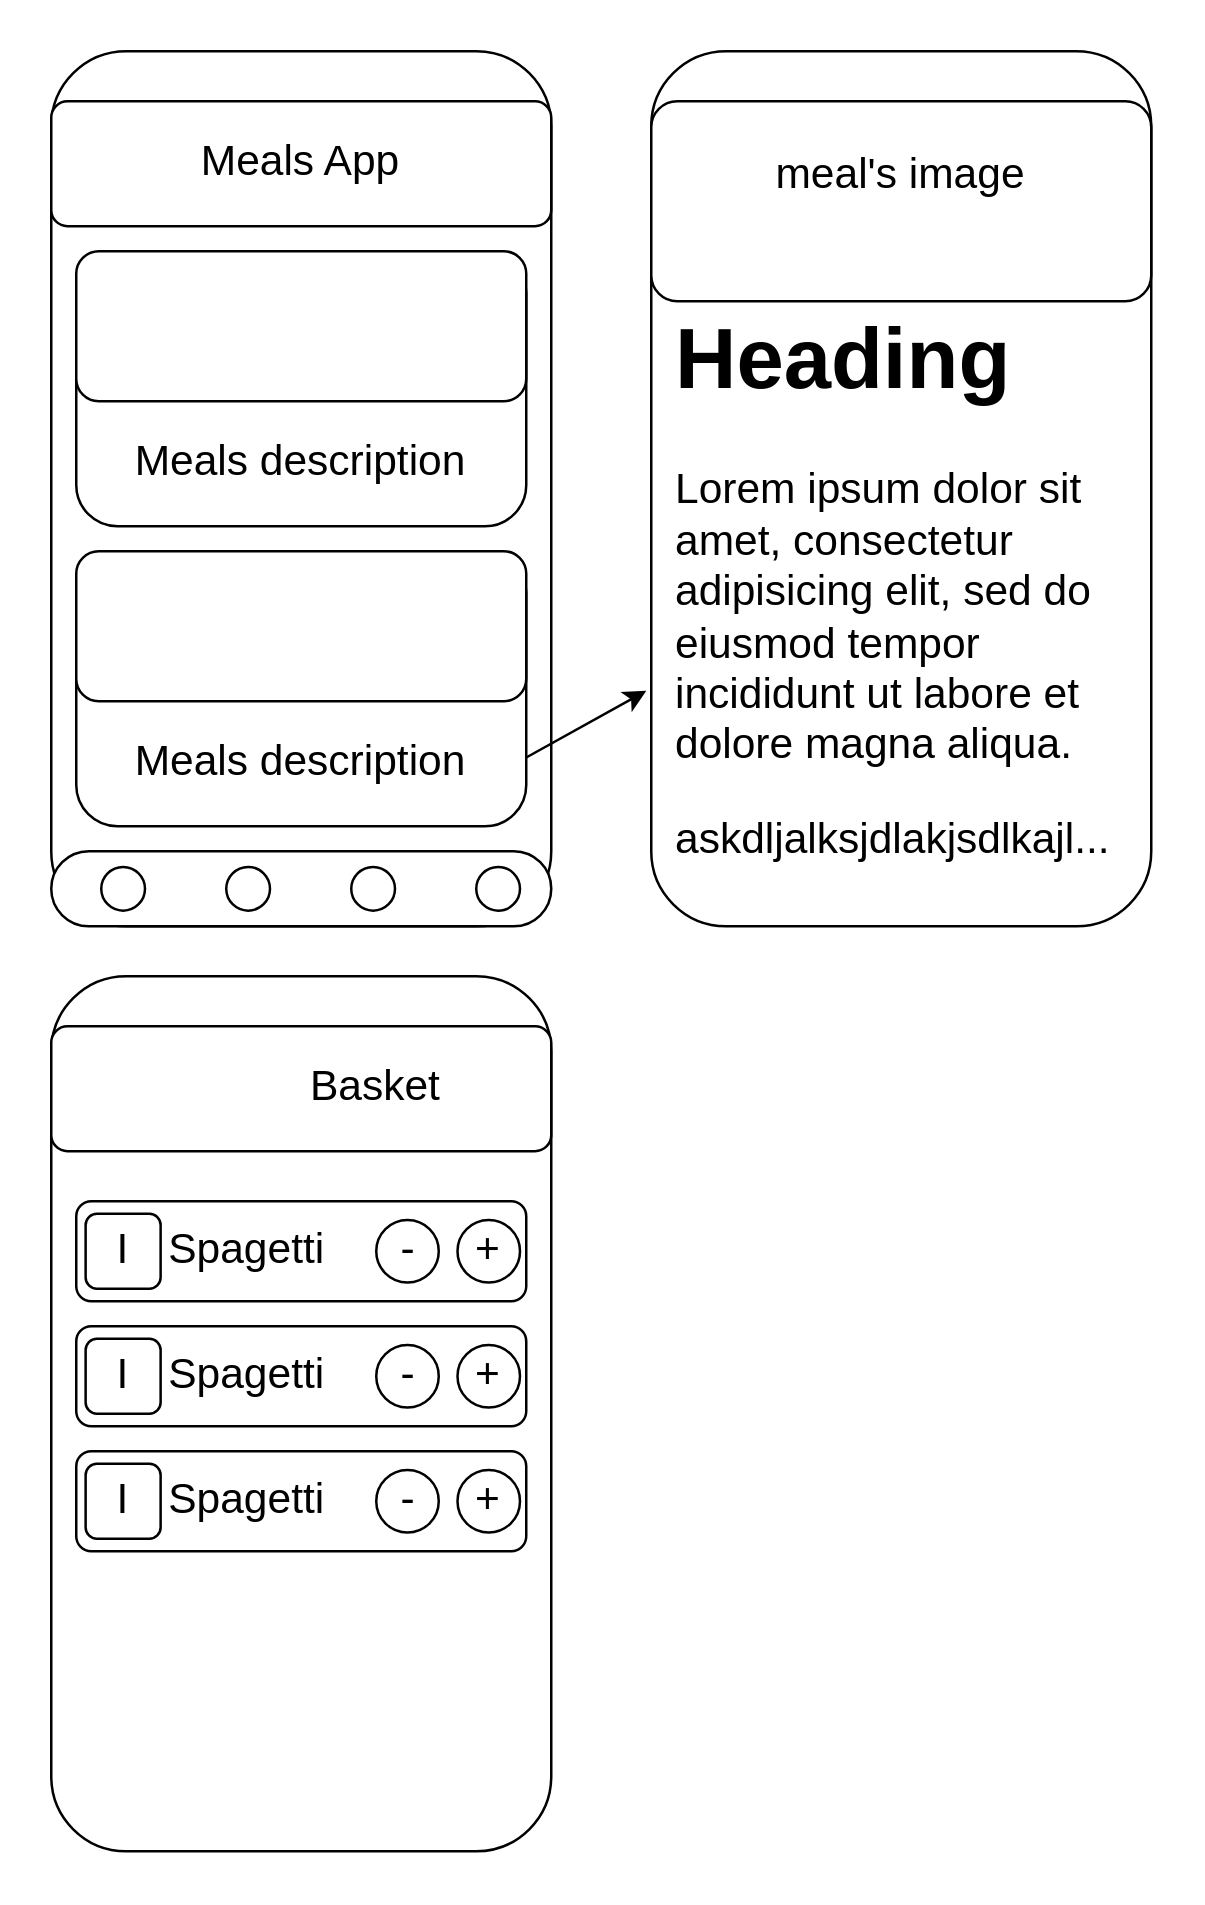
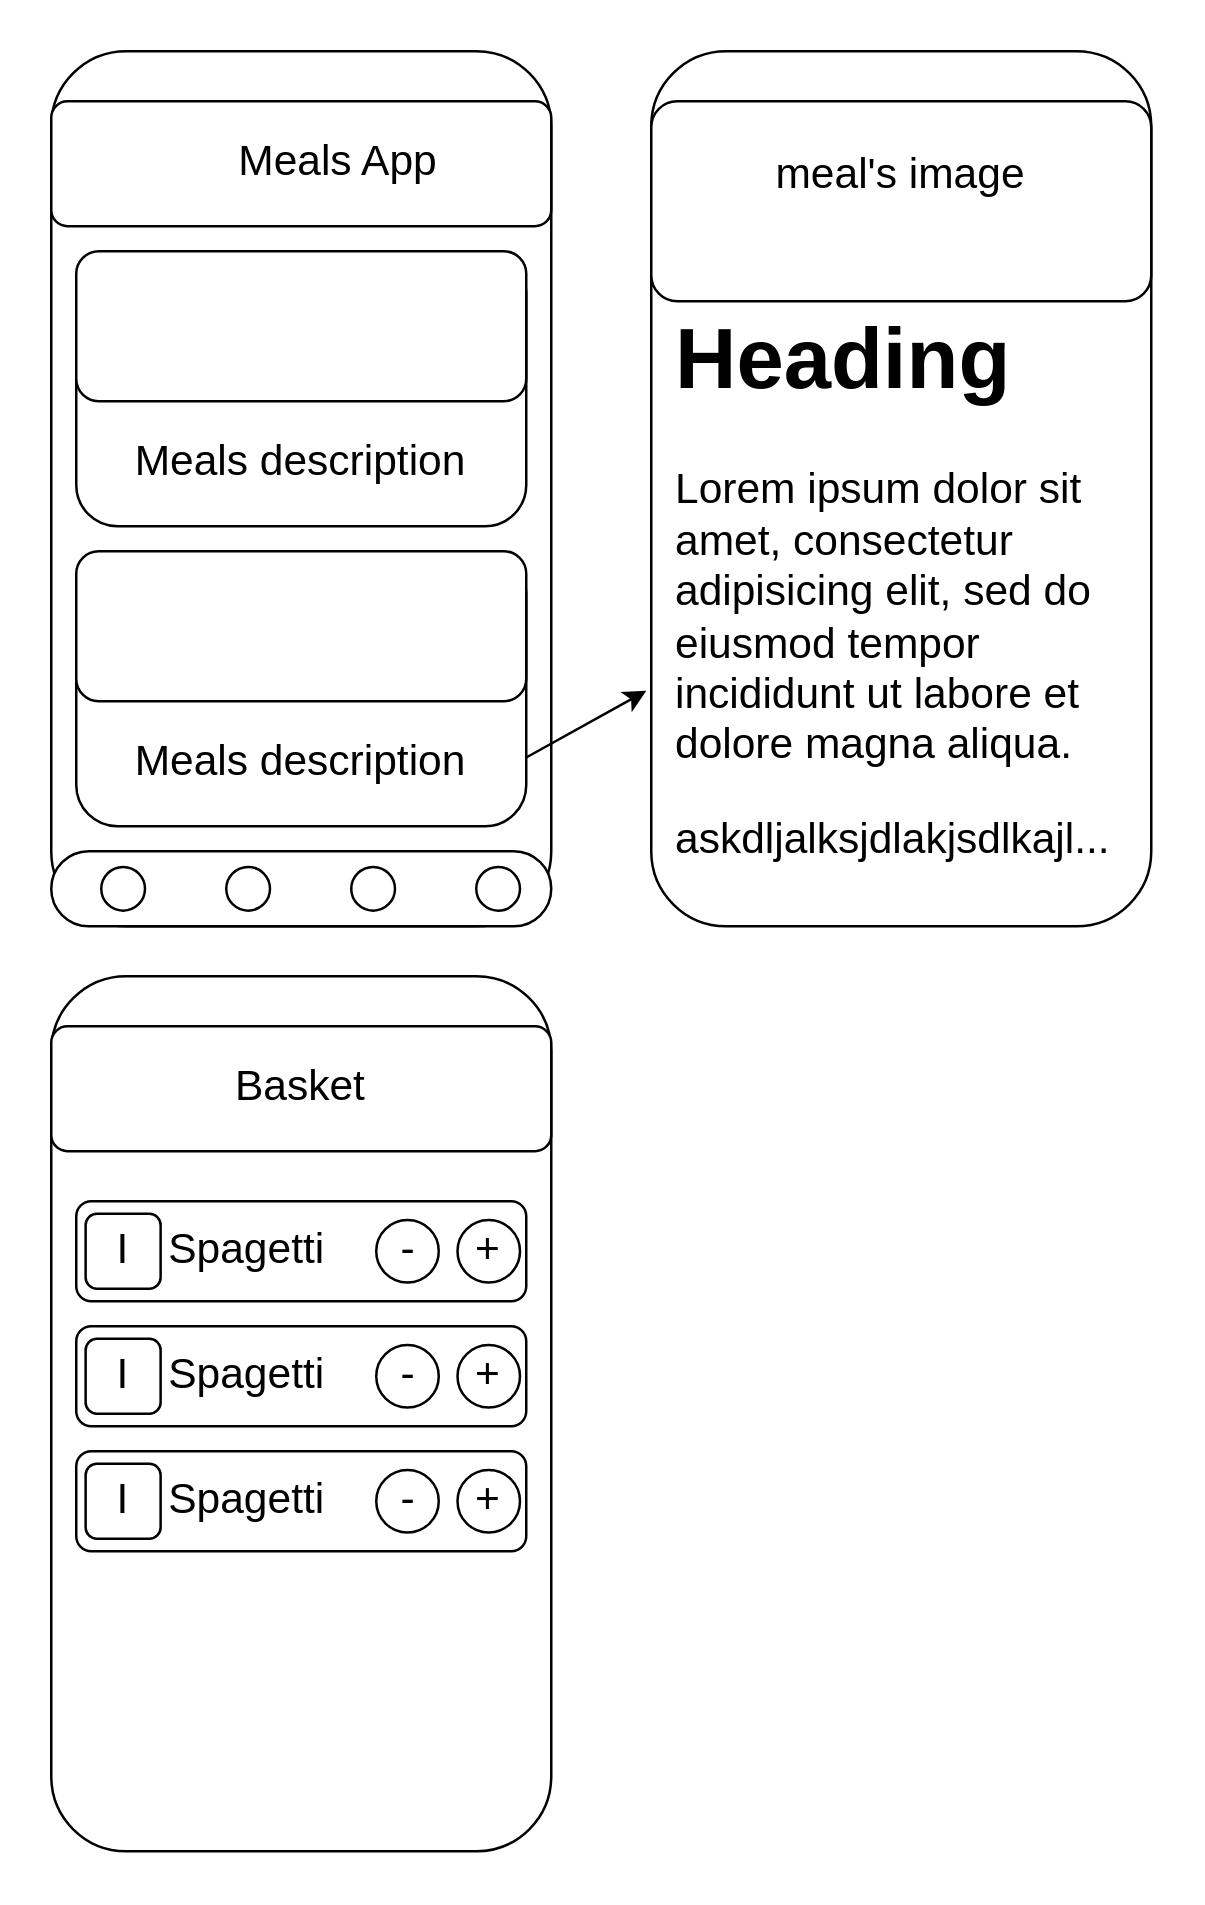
(301, 164) -> (339, 164)
(376, 1089) -> (301, 1089)
